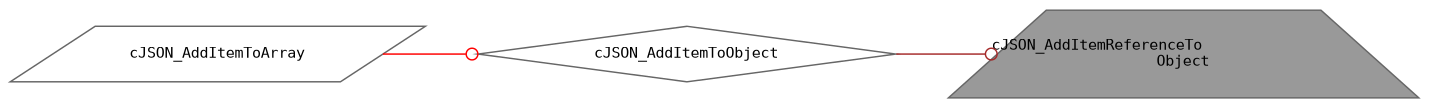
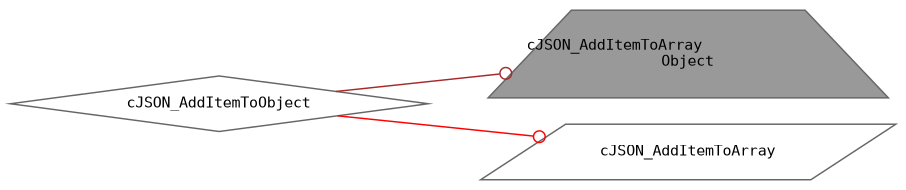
(424, 54) -> (436, 126)
(1184, 54) -> (688, 54)
